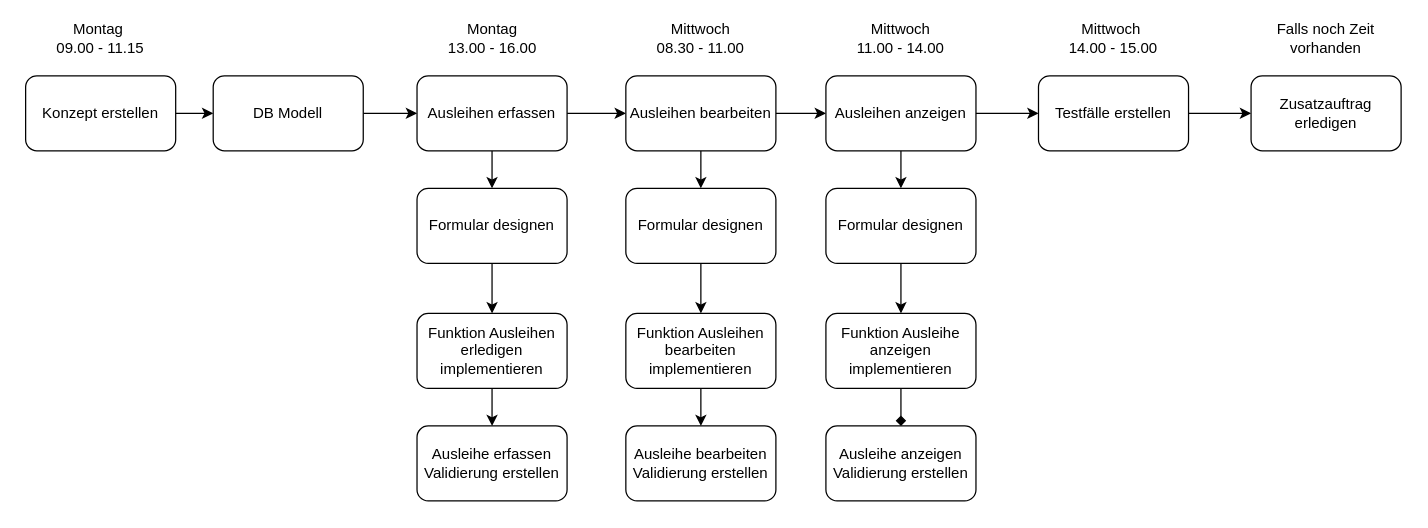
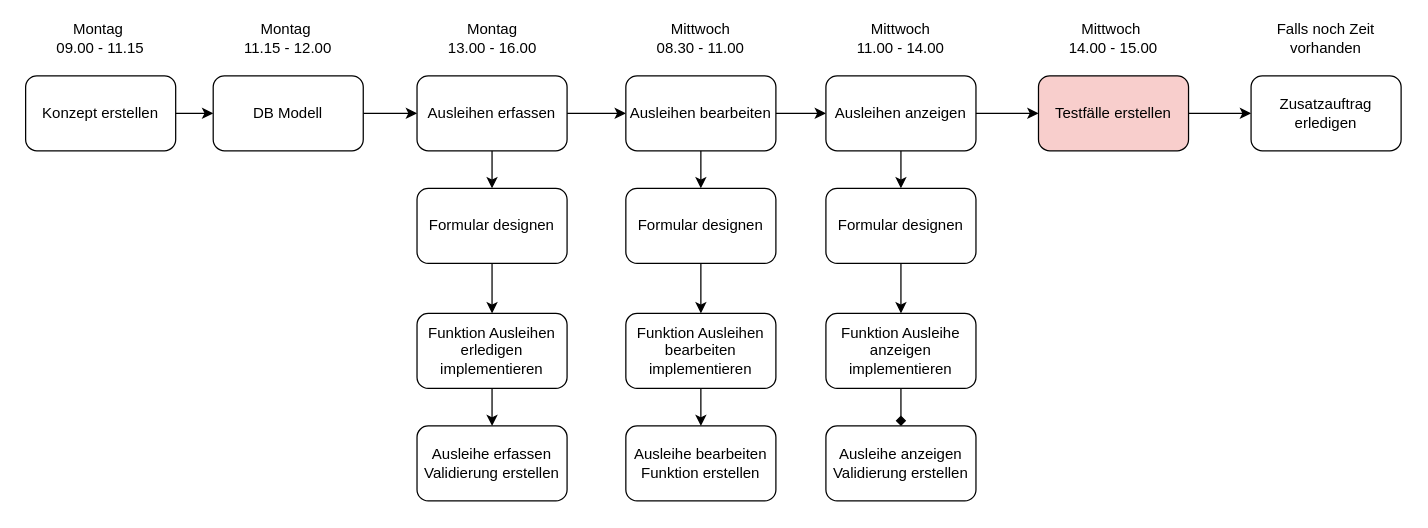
none -> (288, 38)
(1113, 113) -> (1113, 113)
(701, 463) -> (701, 463)
